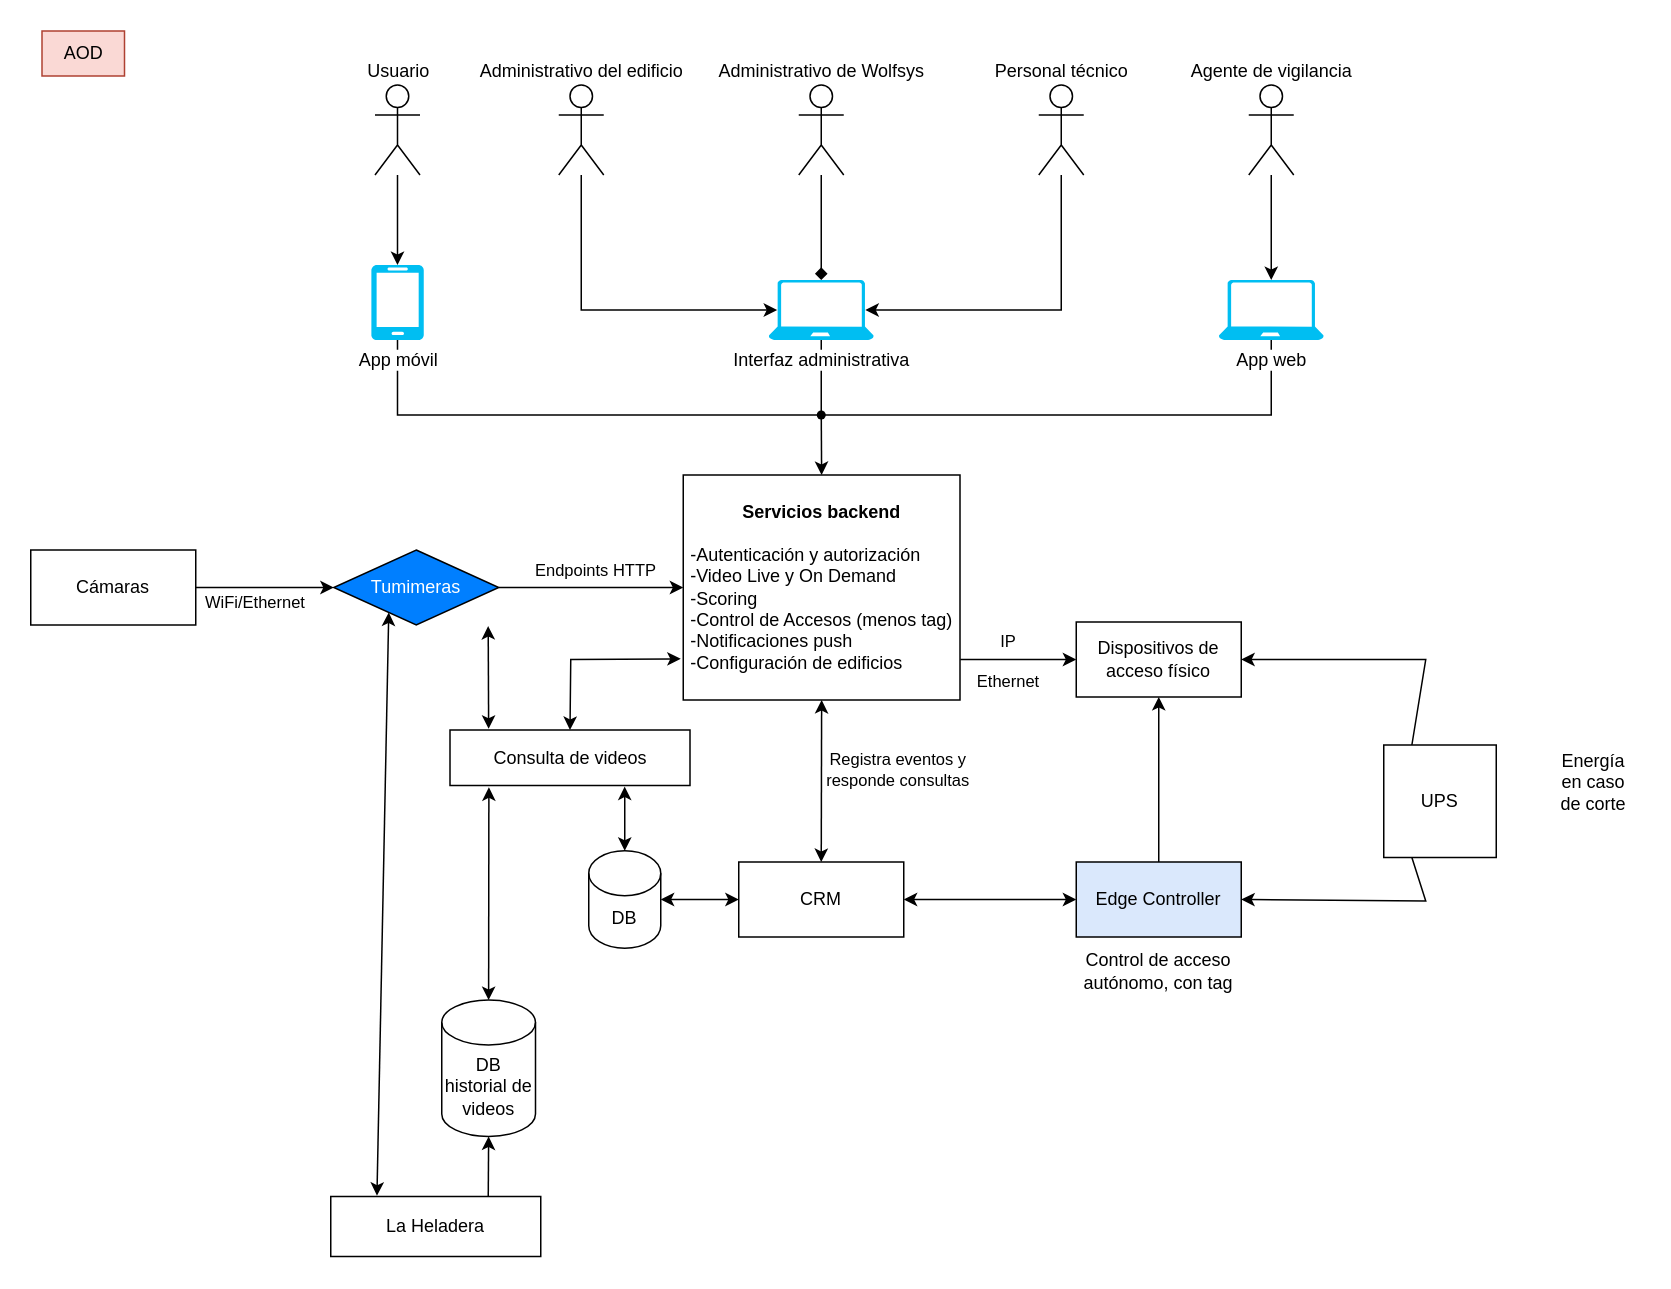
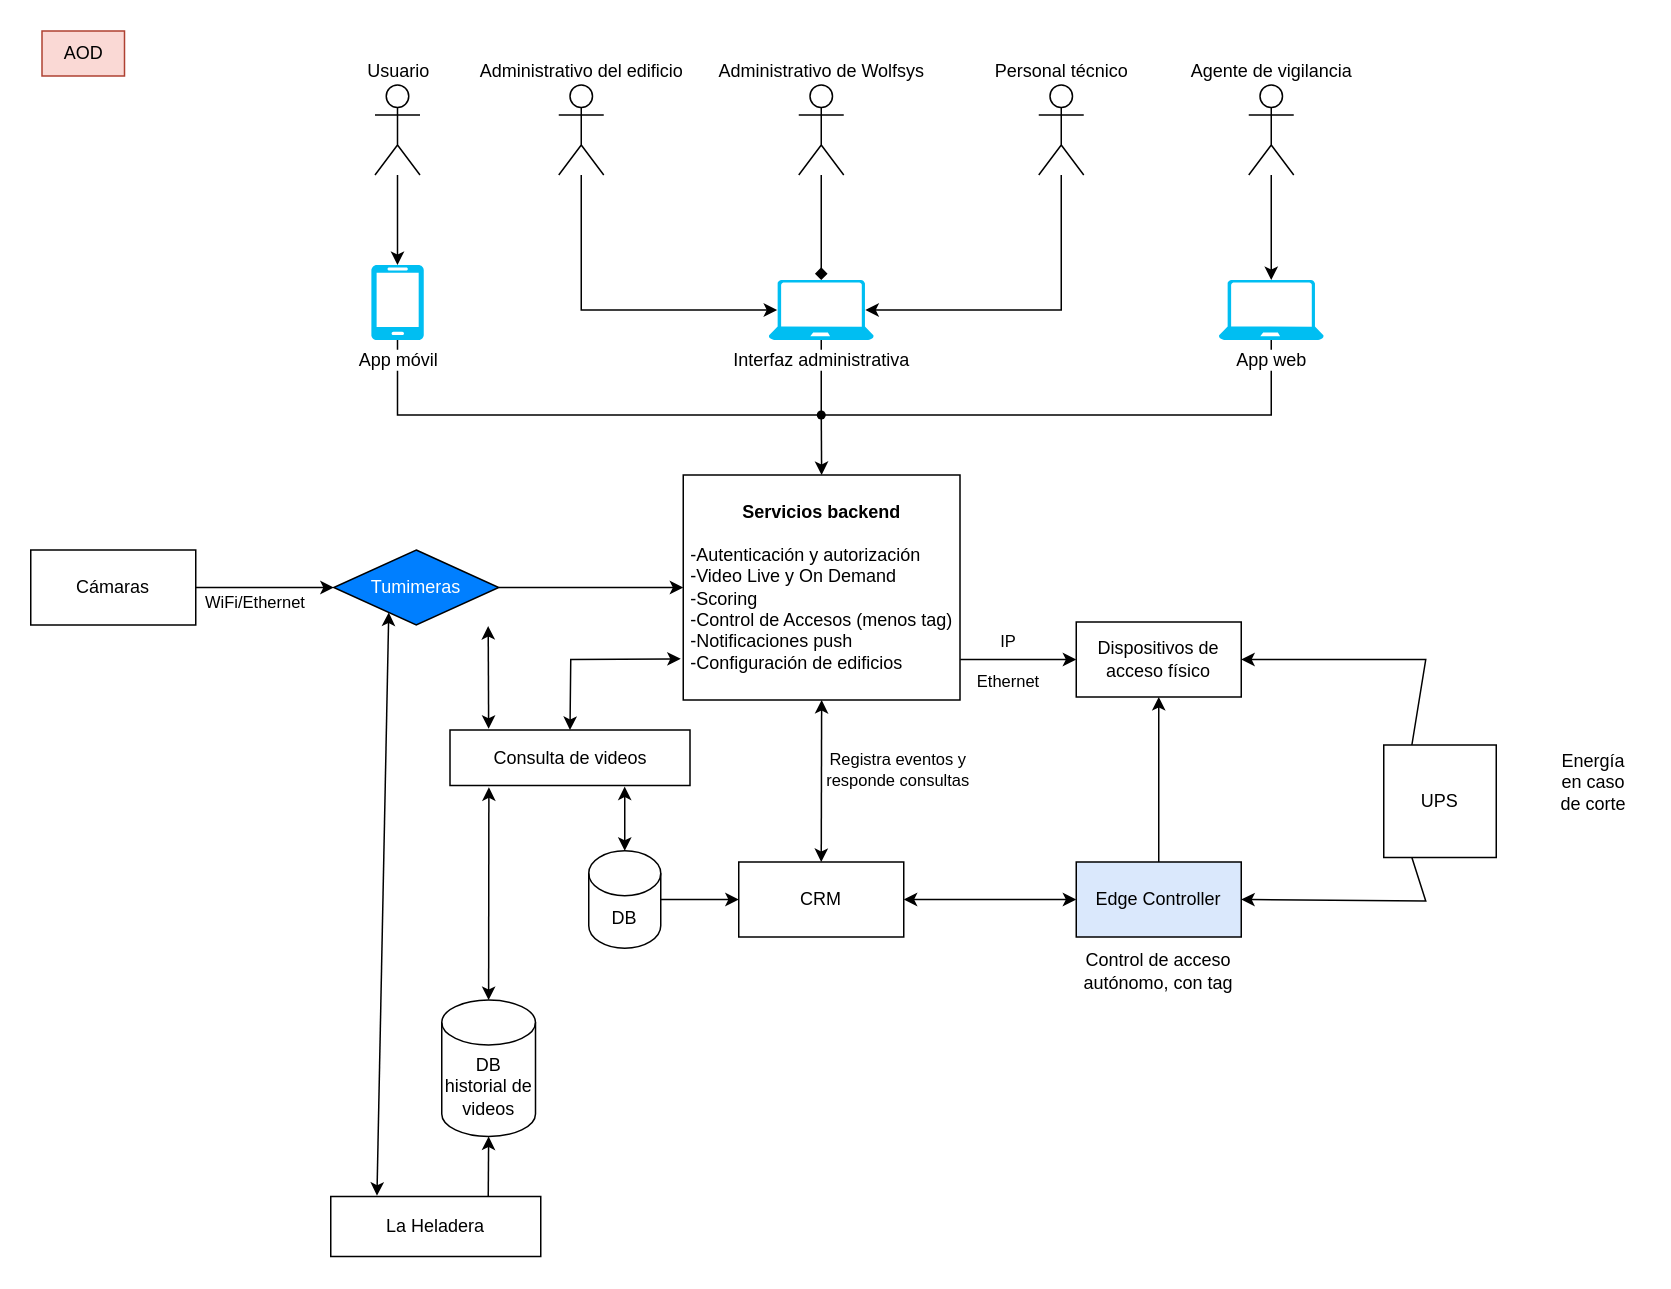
(596, 570) -> none
(672, 899) -> (667, 899)
